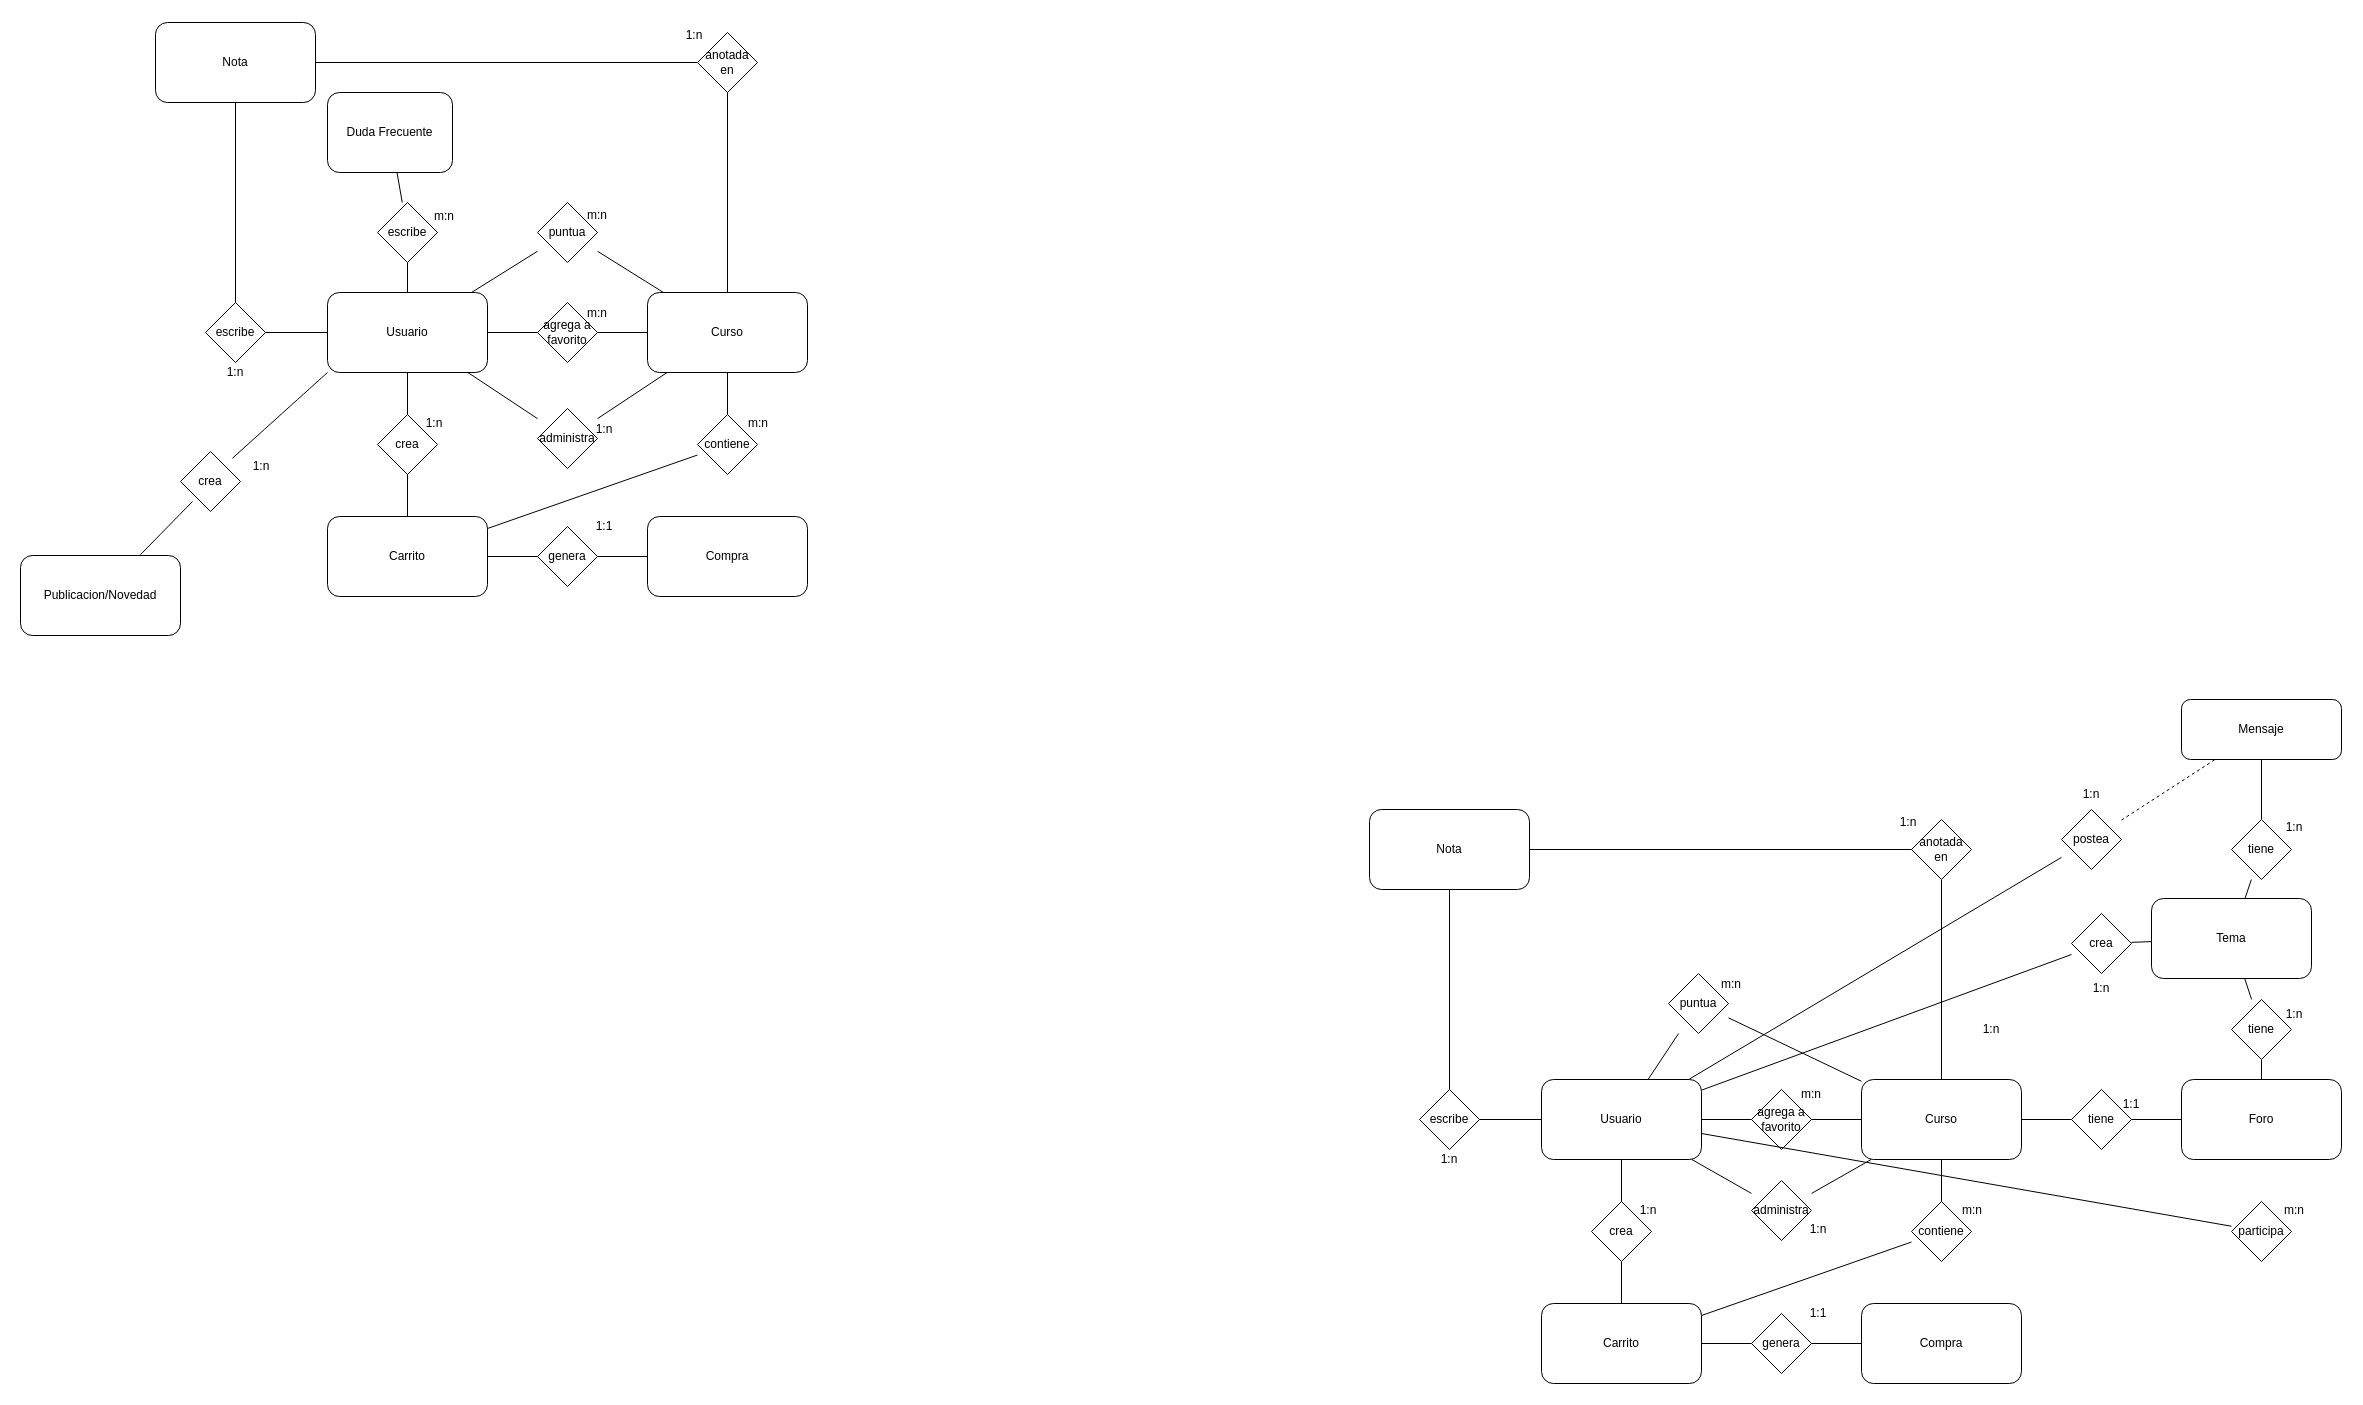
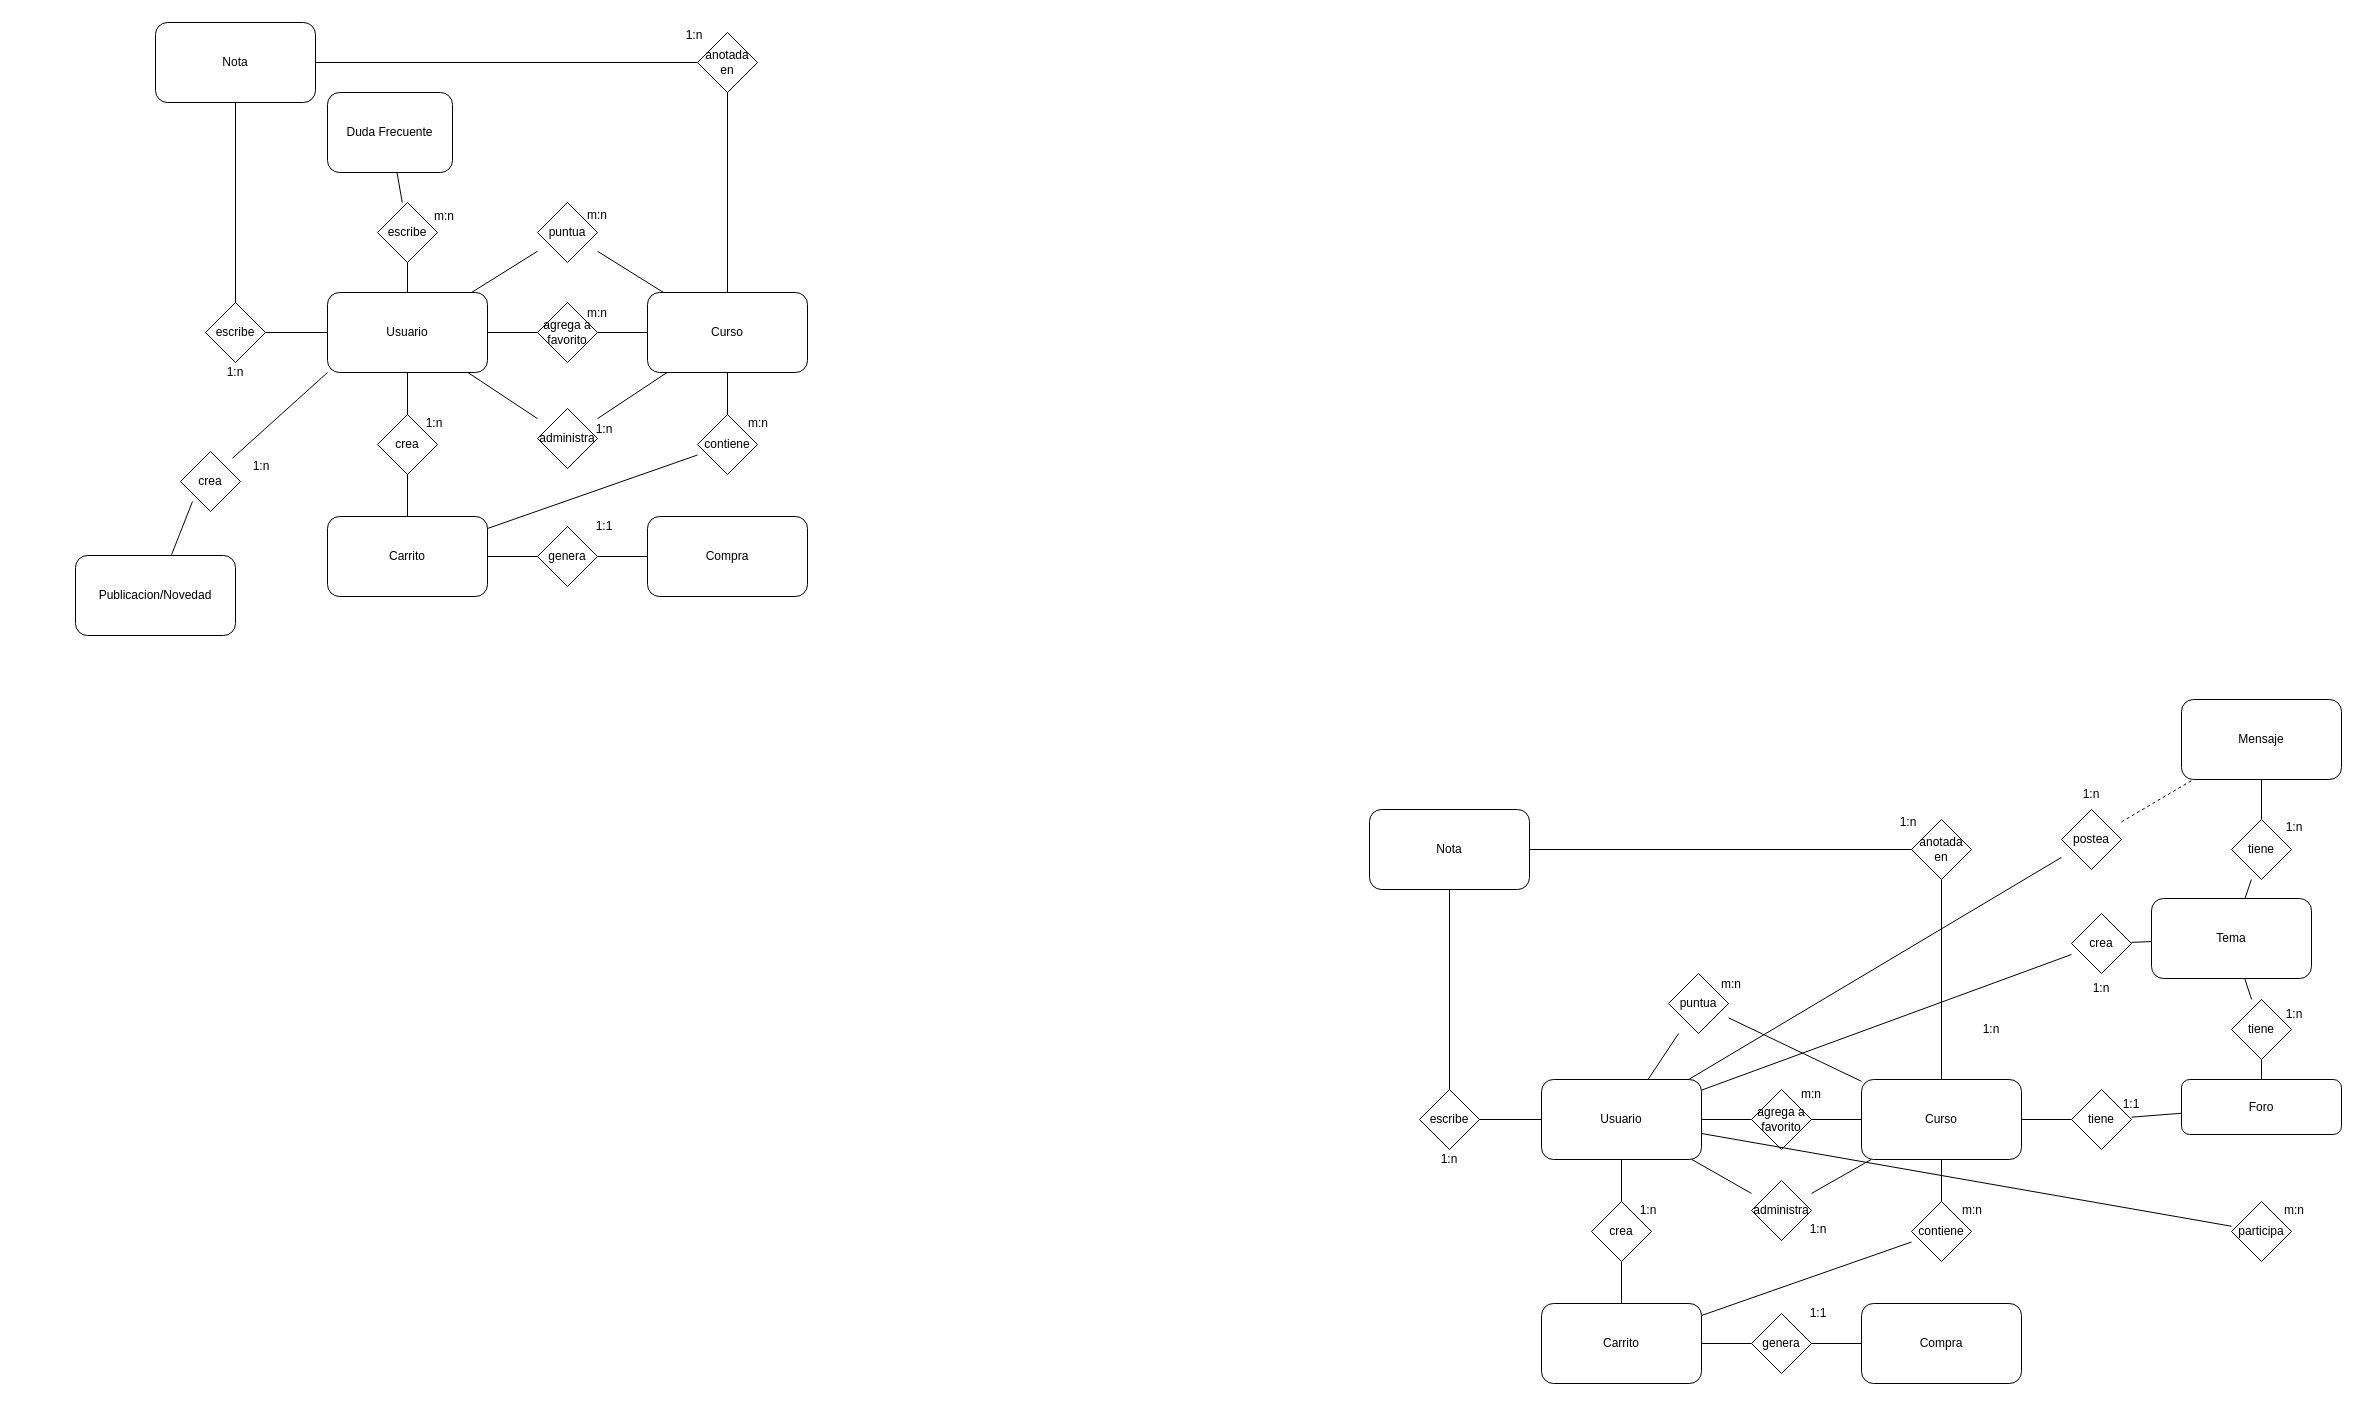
(101, 596) -> (156, 596)
(2262, 730) -> (2262, 740)
(2262, 1120) -> (2262, 1107)
